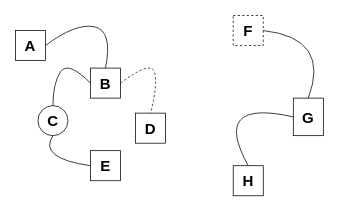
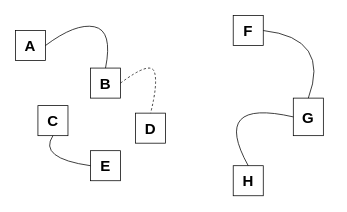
(248, 30) -> (248, 30)
(61, 71) -> none
(53, 120) -> (53, 120)
